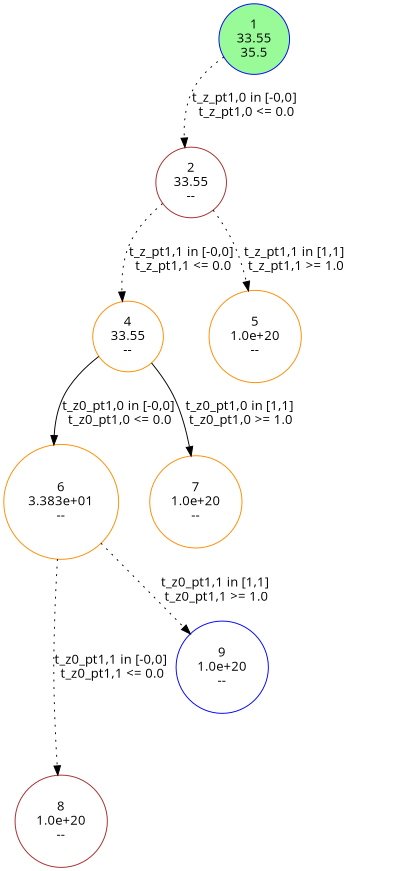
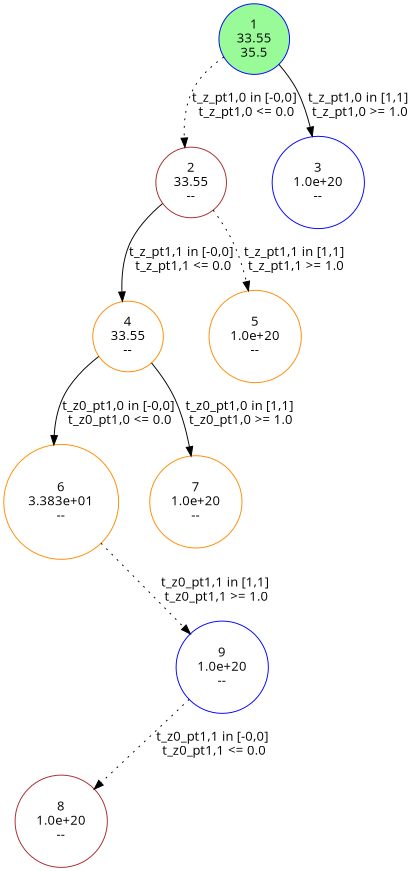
none -> (318, 182)
(130, 242) -> (130, 242)
(54, 662) -> (145, 741)
